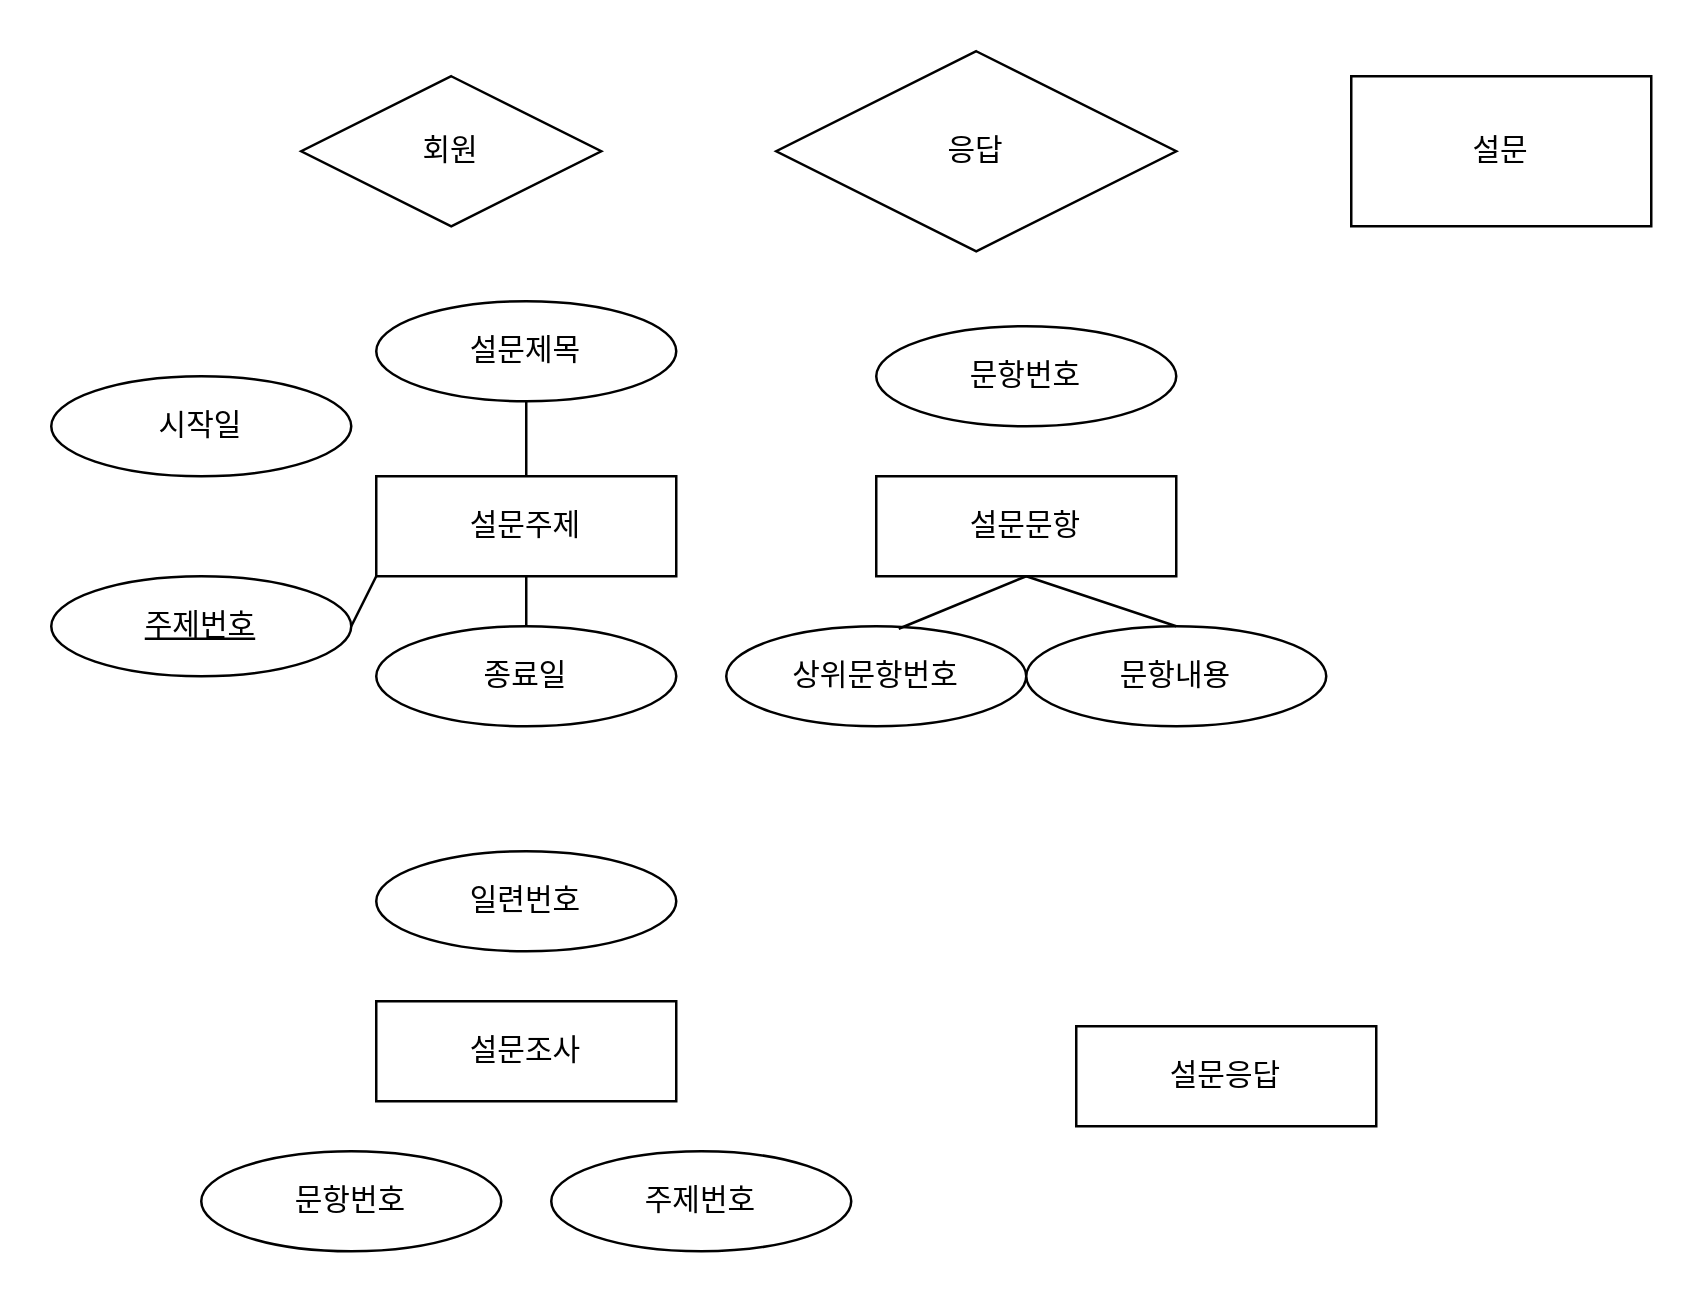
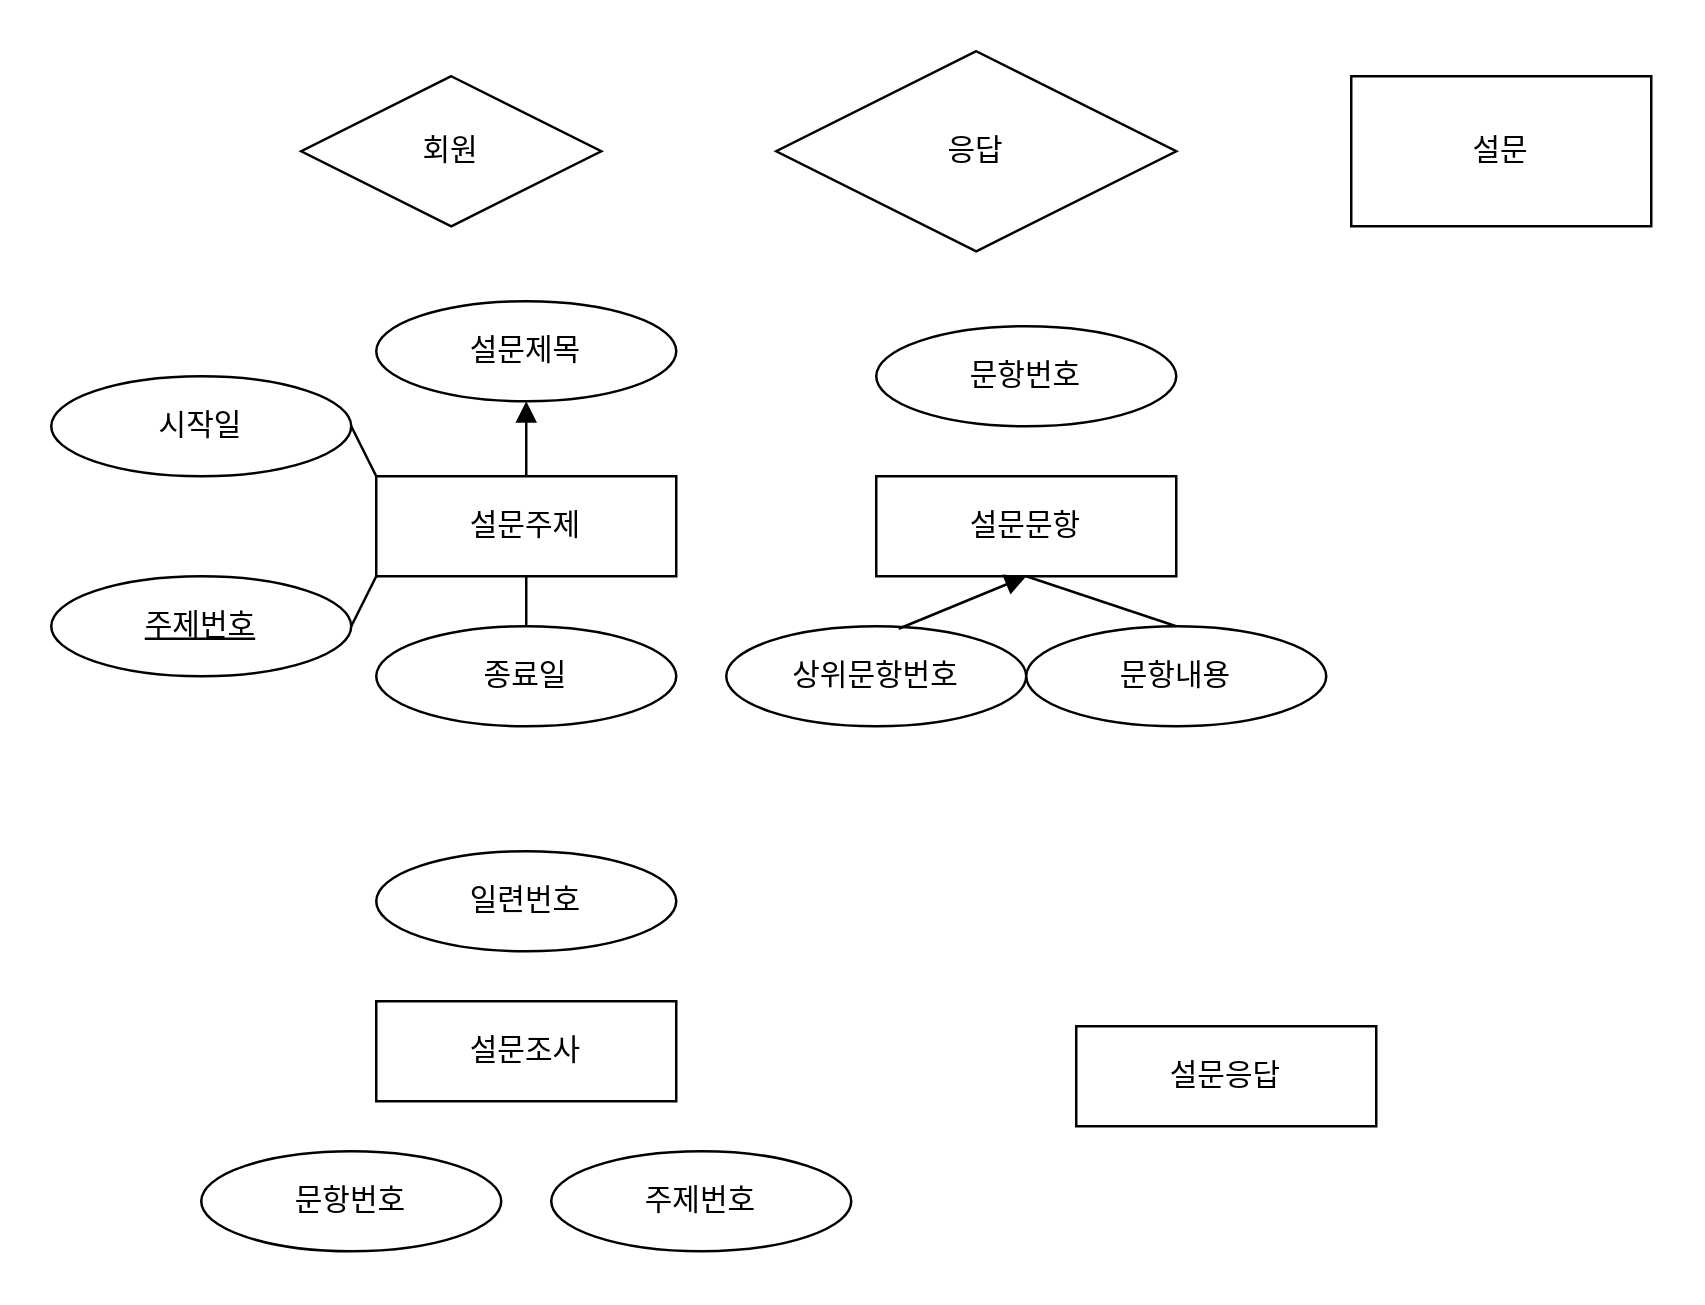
(526, 414) -> (526, 423)
none -> (364, 452)
(1015, 581) -> (1006, 585)
